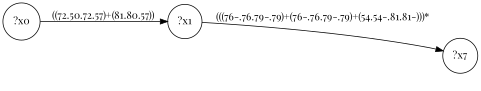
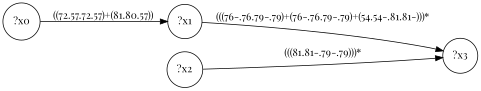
(103, 16) -> (103, 16)
(460, 56) -> (460, 56)
none -> (185, 70)
